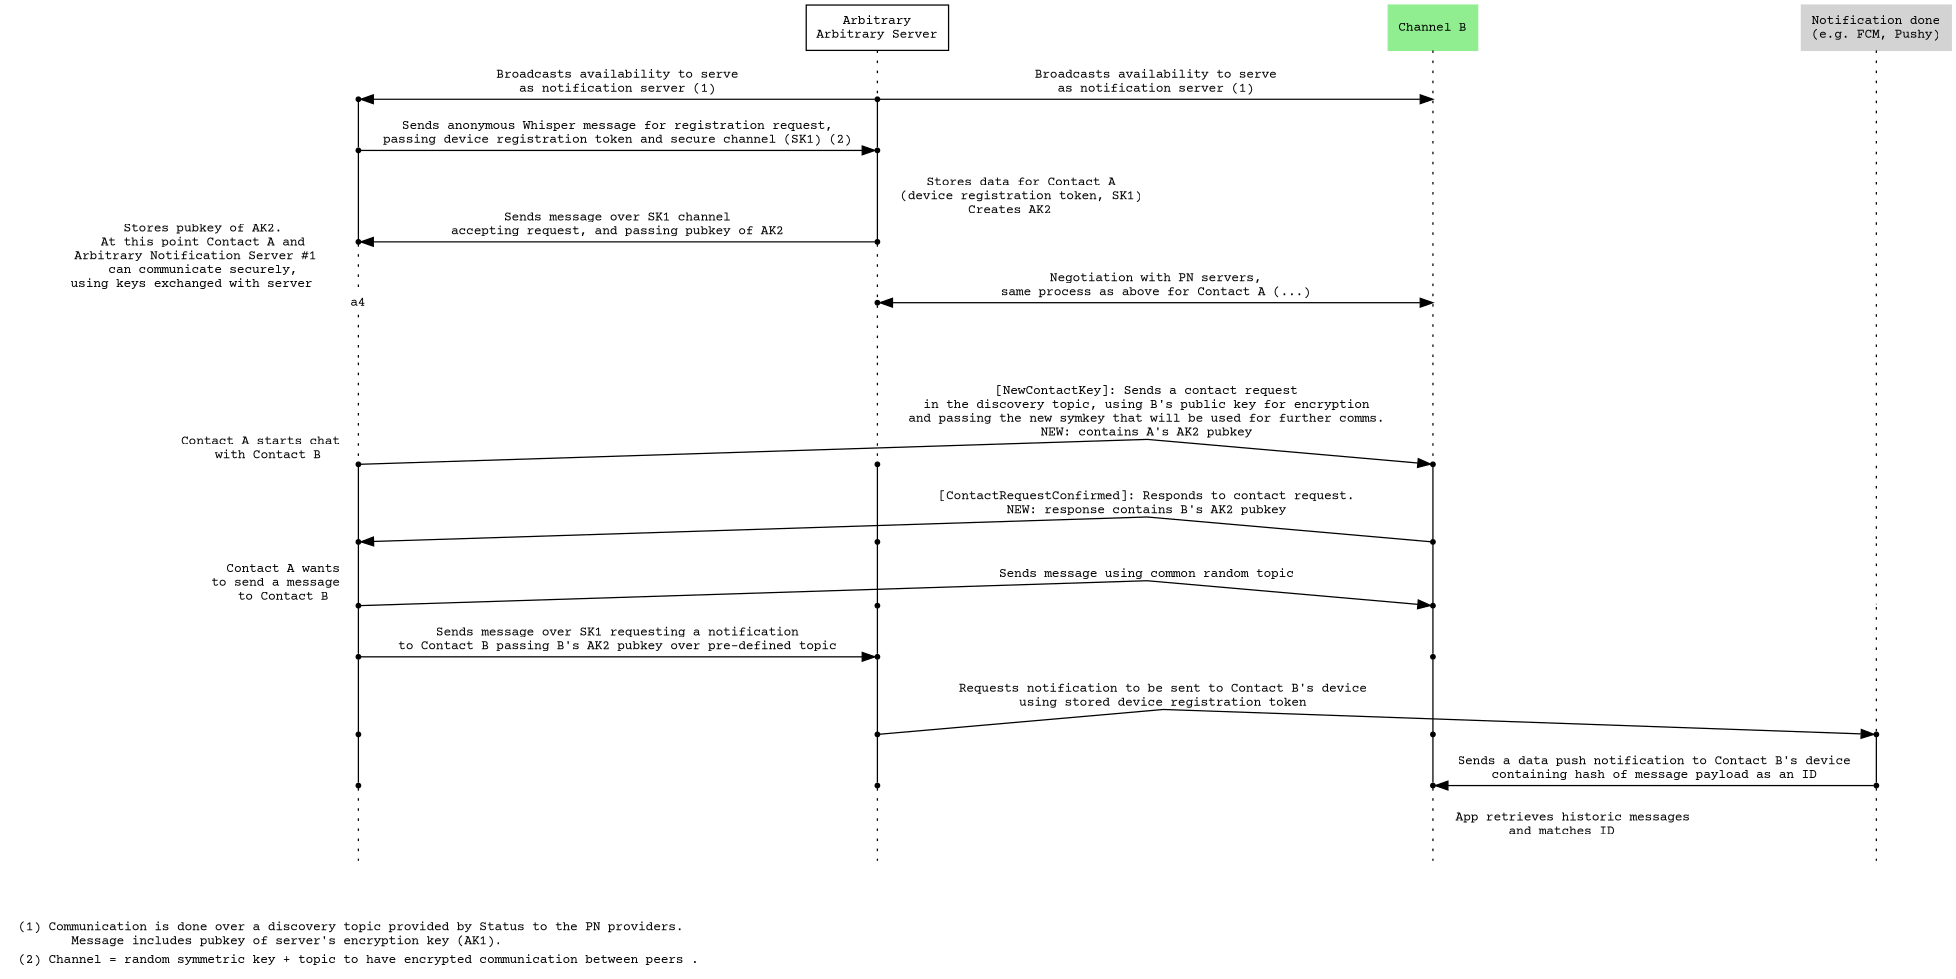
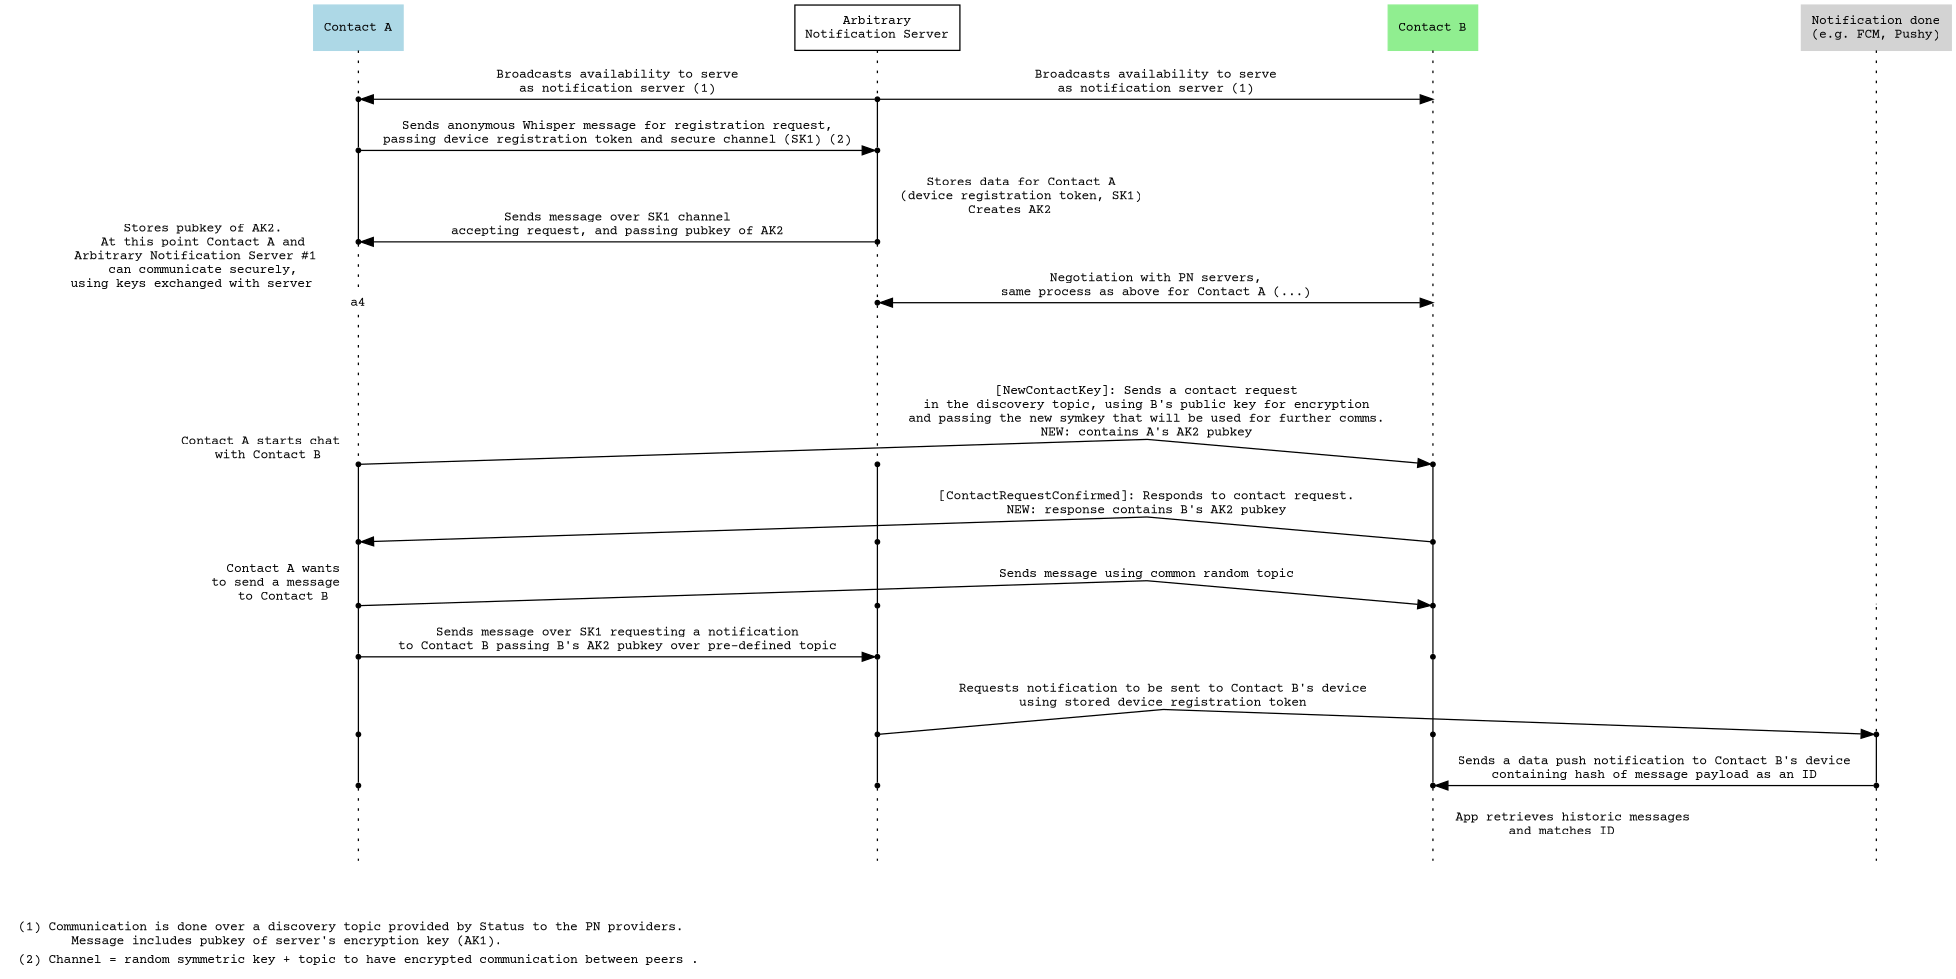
none -> (358, 28)
(877, 28) -> (877, 28)
(1433, 28) -> (1433, 28)
